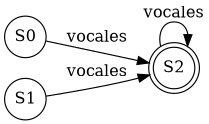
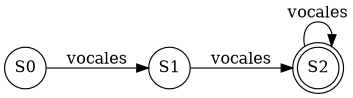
(92, 51) -> (91, 68)
